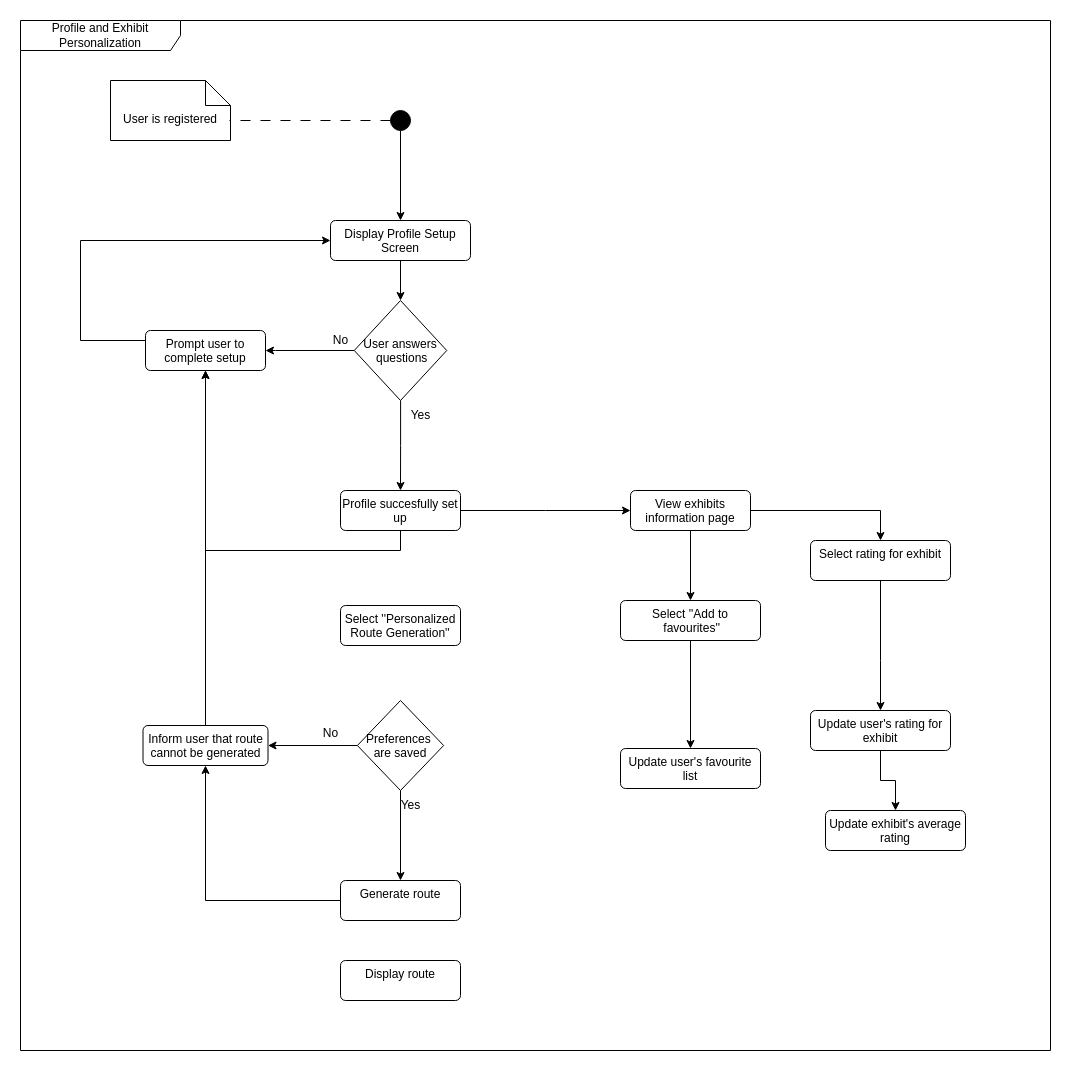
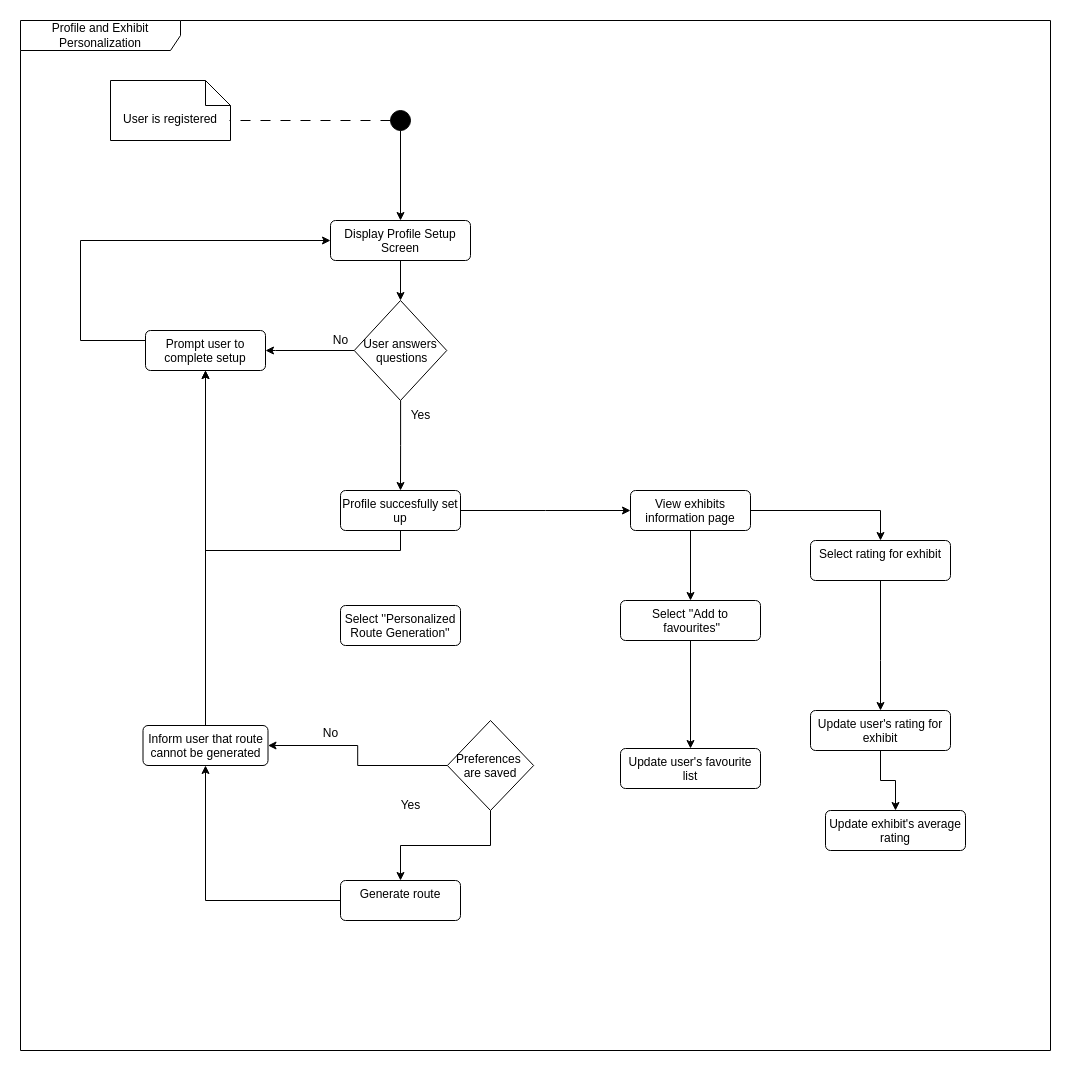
(401, 746) -> (491, 766)
(401, 981) -> none
